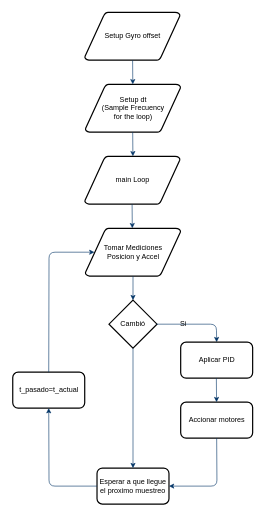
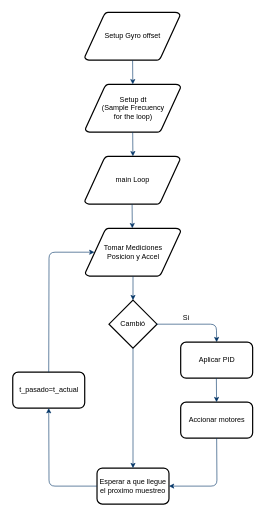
(183, 324) -> (186, 318)
